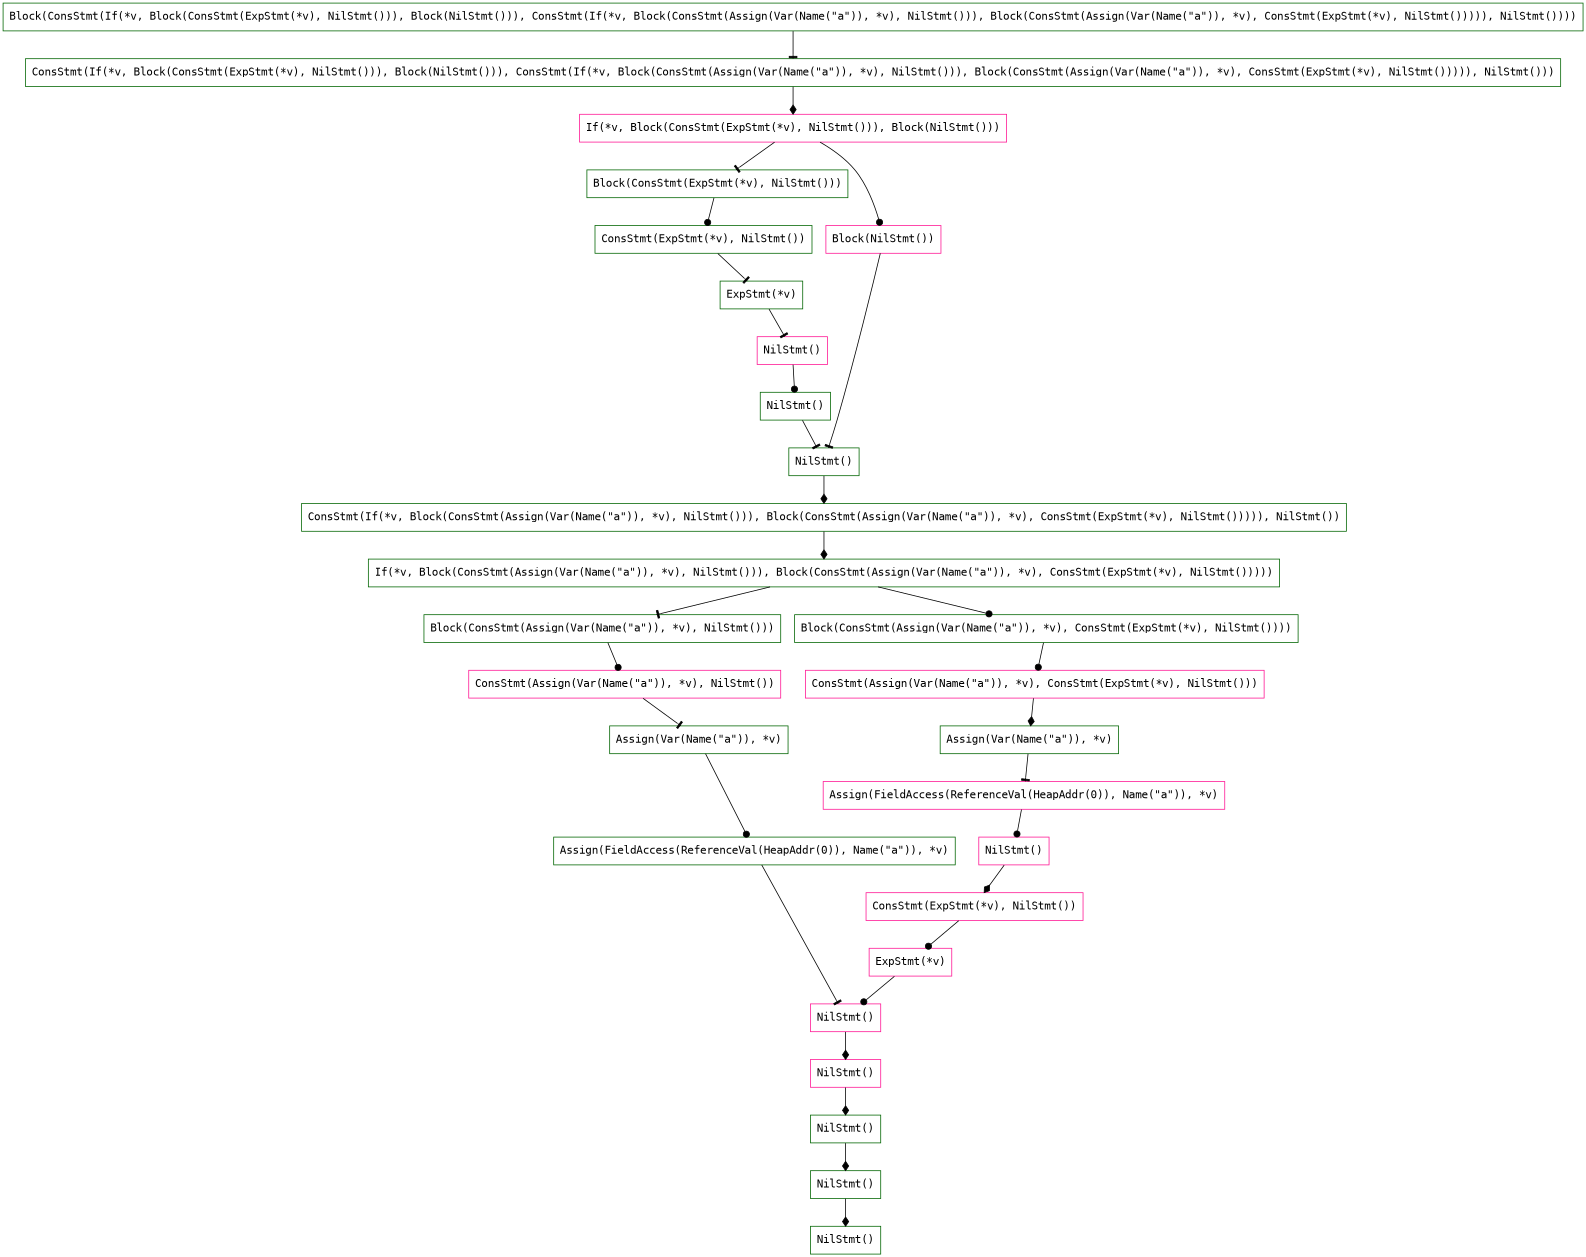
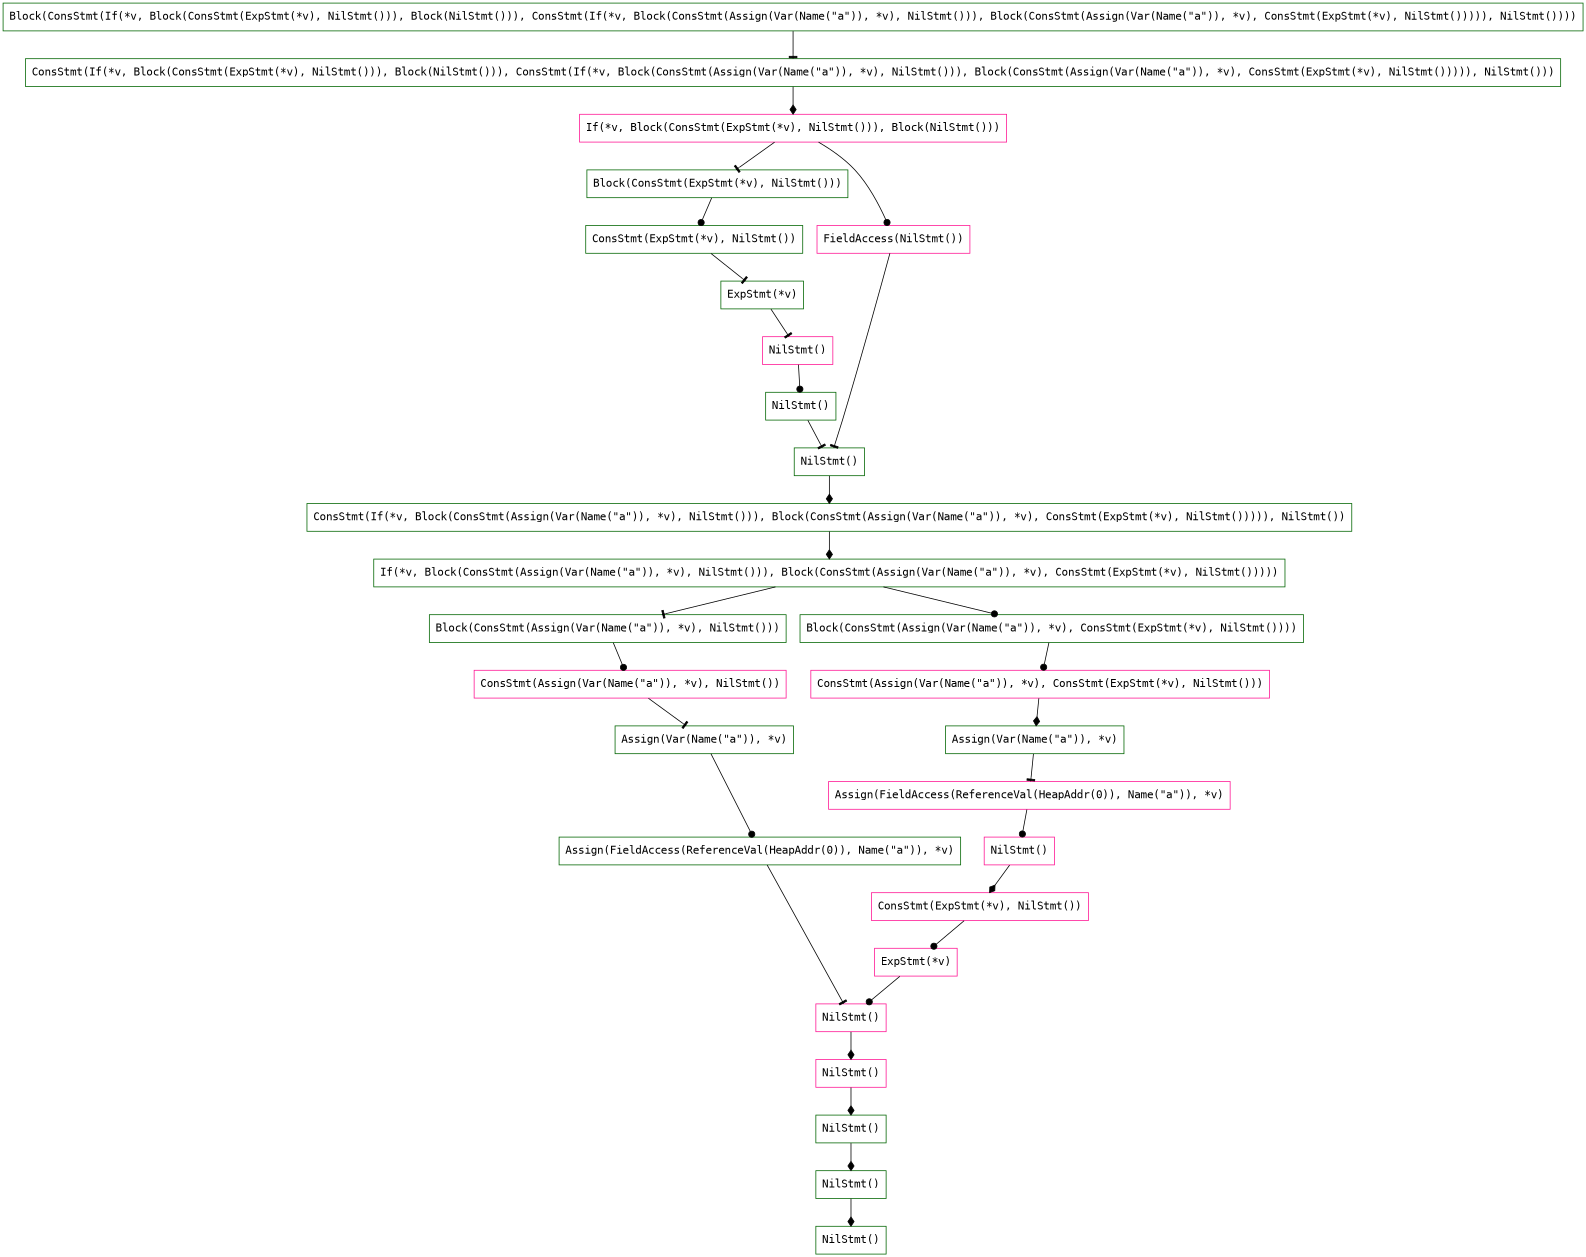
(883, 239) -> (893, 239)
